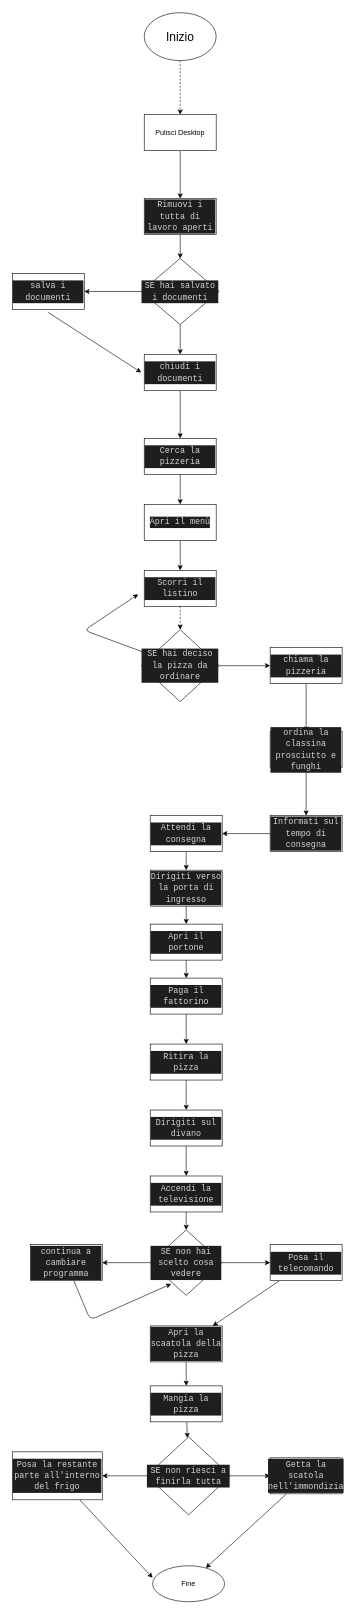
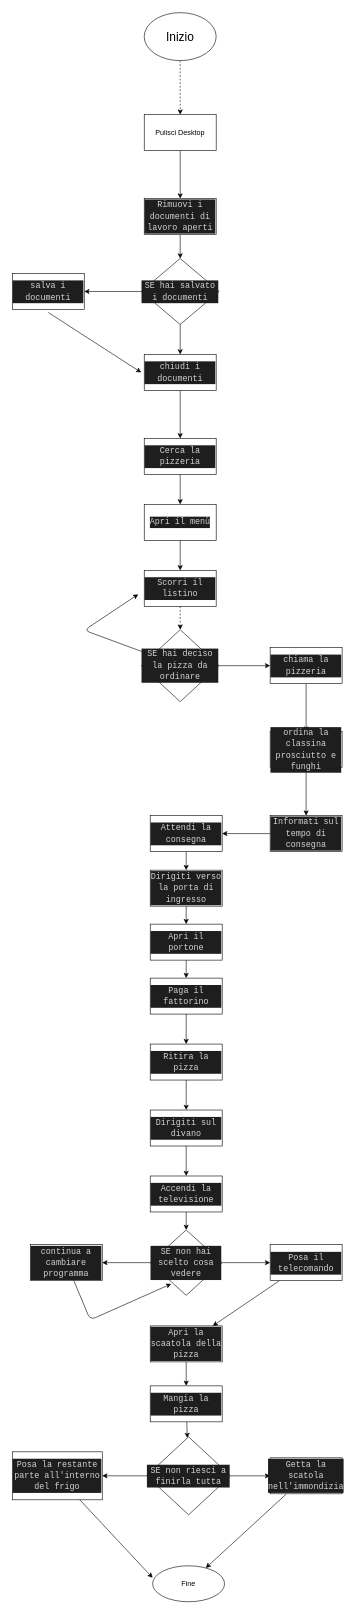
(180, 216) -> (180, 216)
